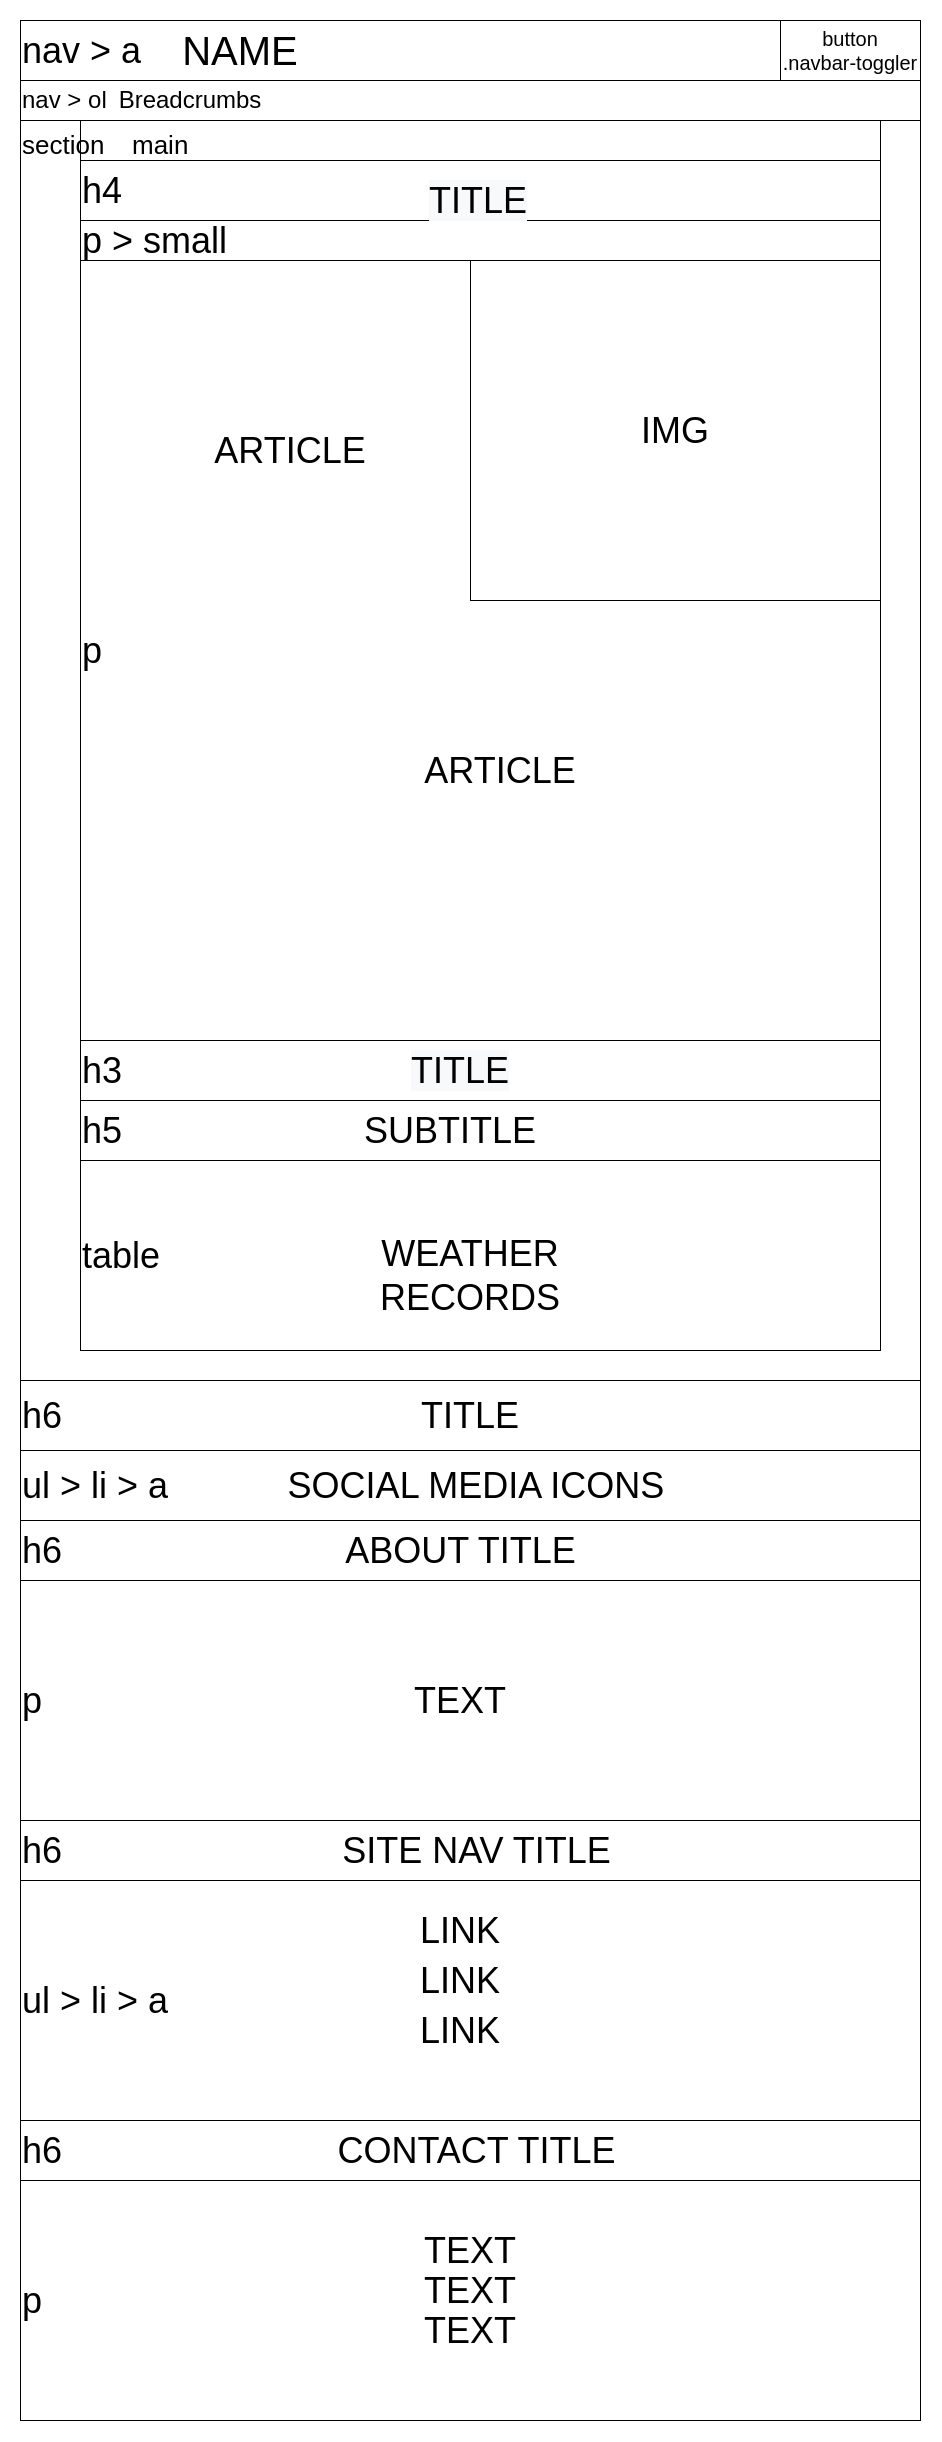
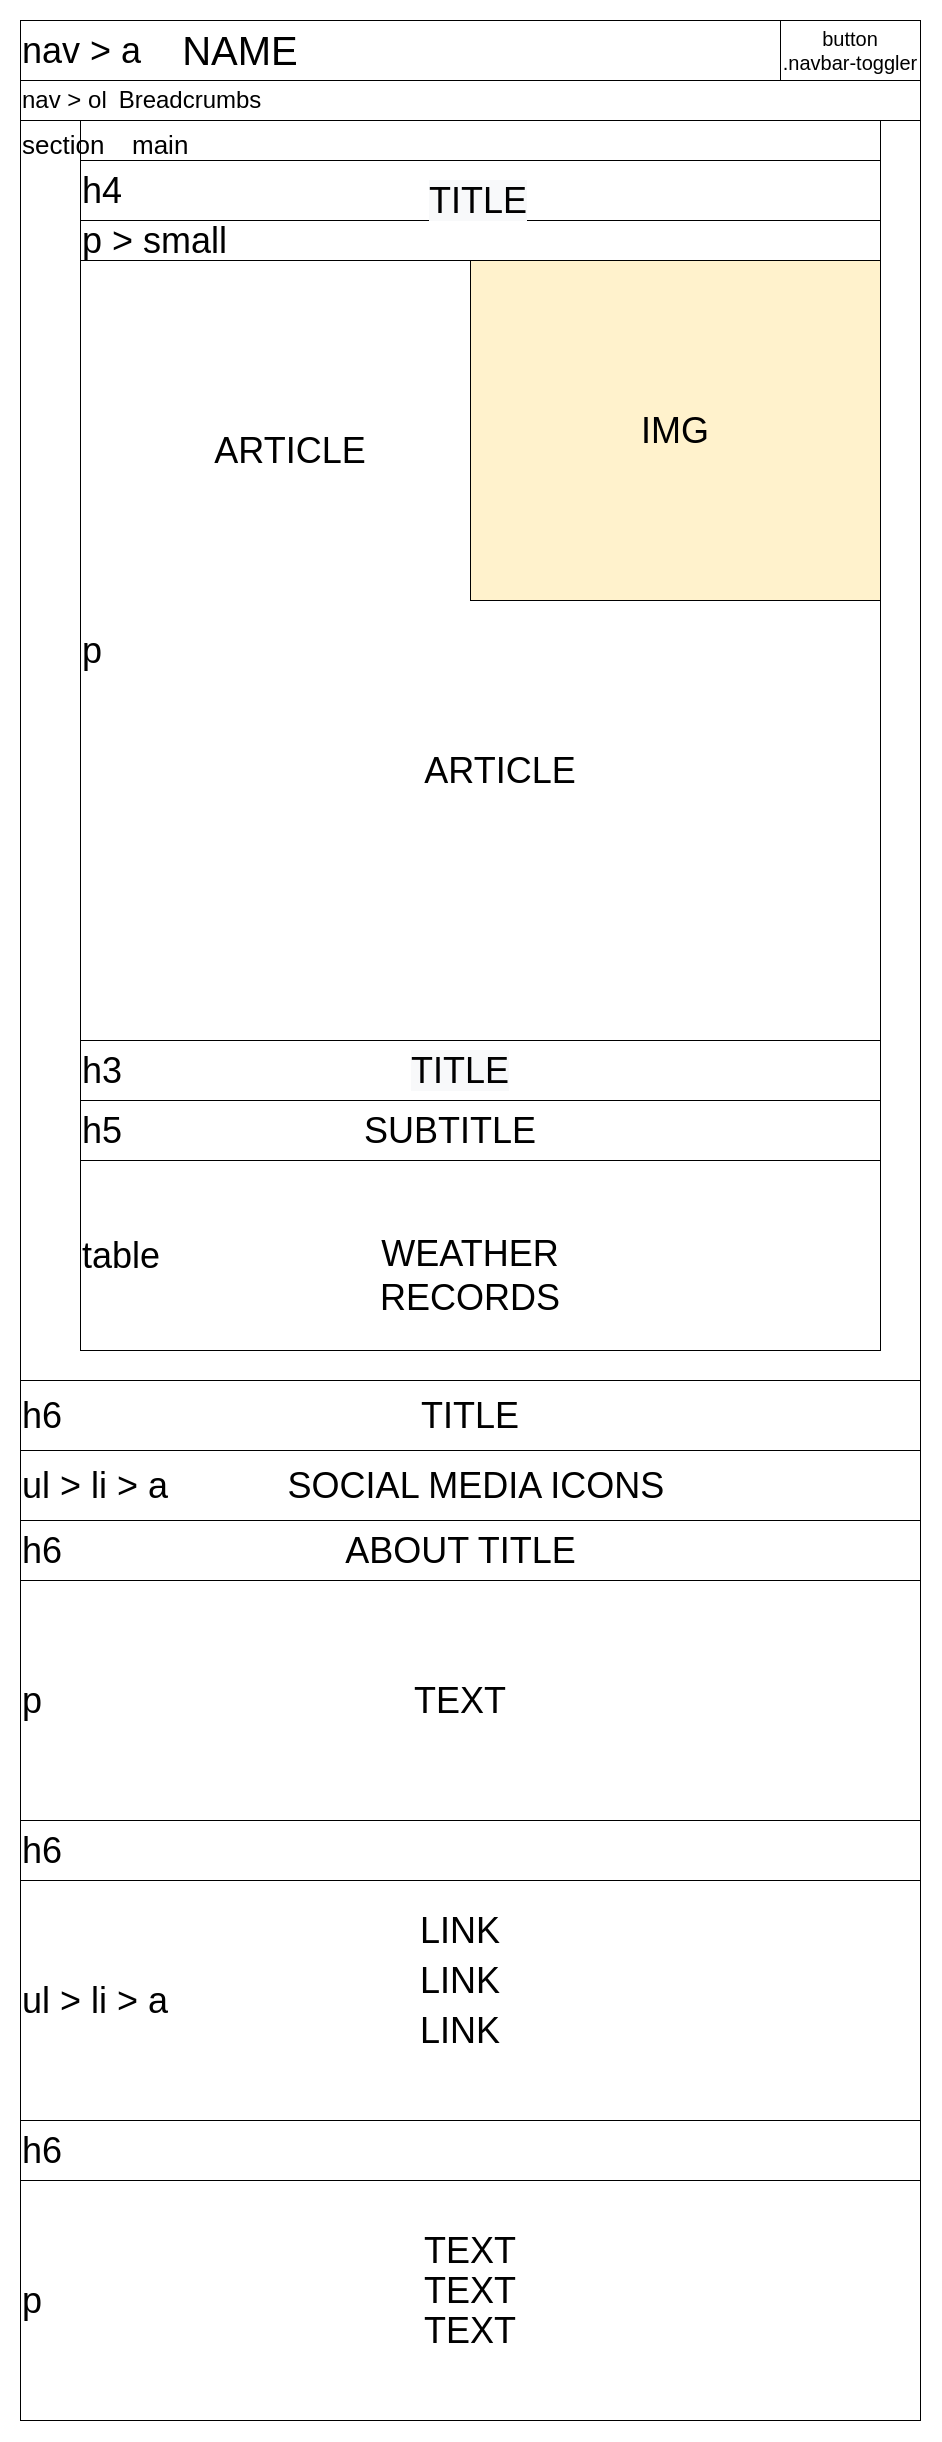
(676, 431) -> (676, 431)
(477, 1851) -> none
(477, 2151) -> none
